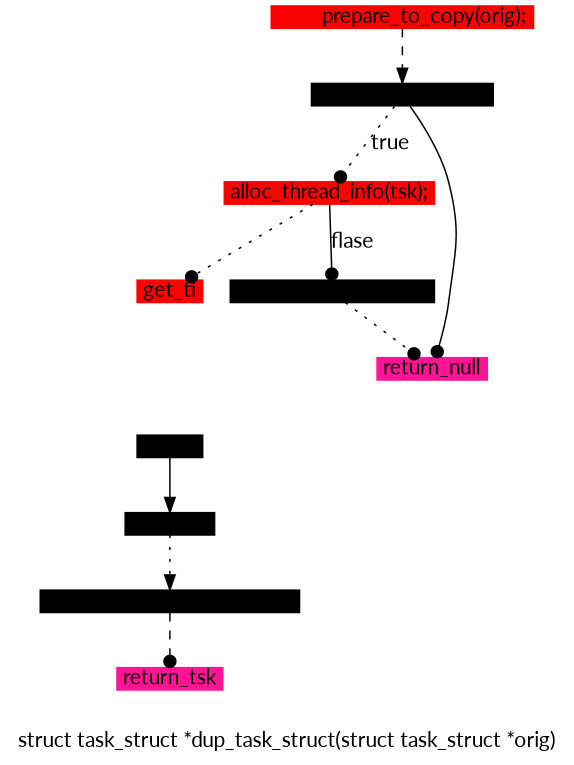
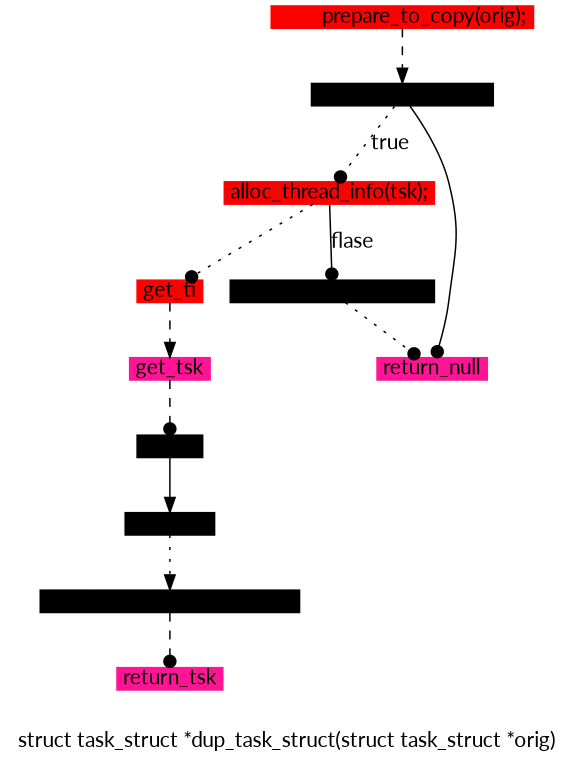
none -> (170, 369)
